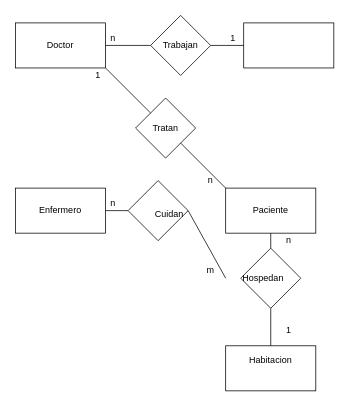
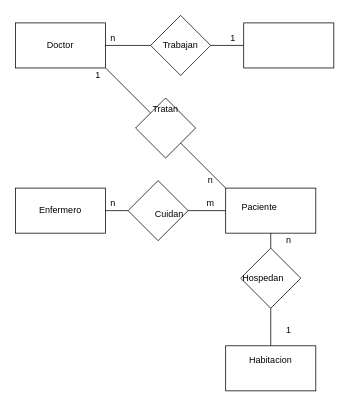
(165, 128) -> (165, 109)
(270, 210) -> (259, 207)
(210, 270) -> (210, 203)
